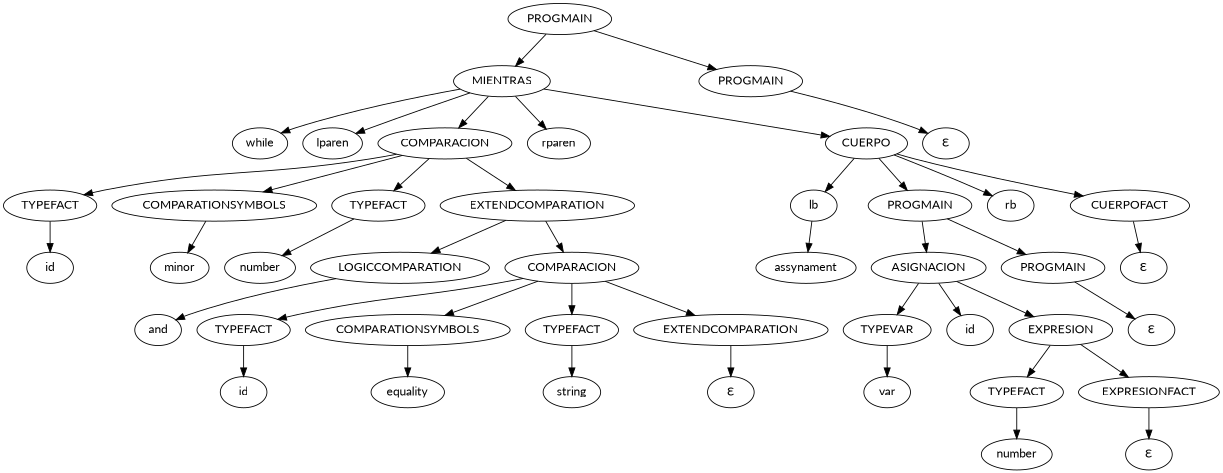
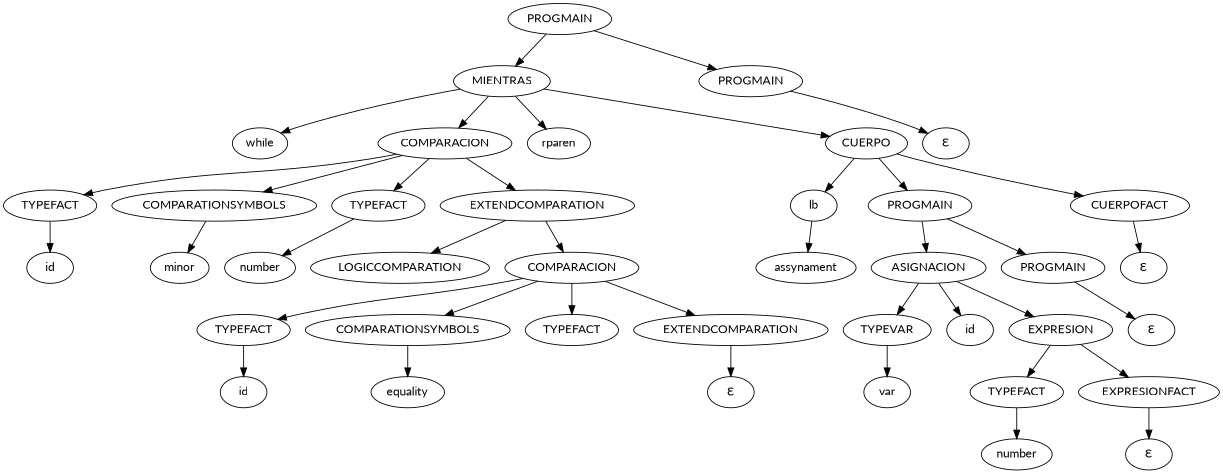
(333, 143) -> none
(1011, 206) -> none
(158, 330) -> none
(572, 392) -> none
